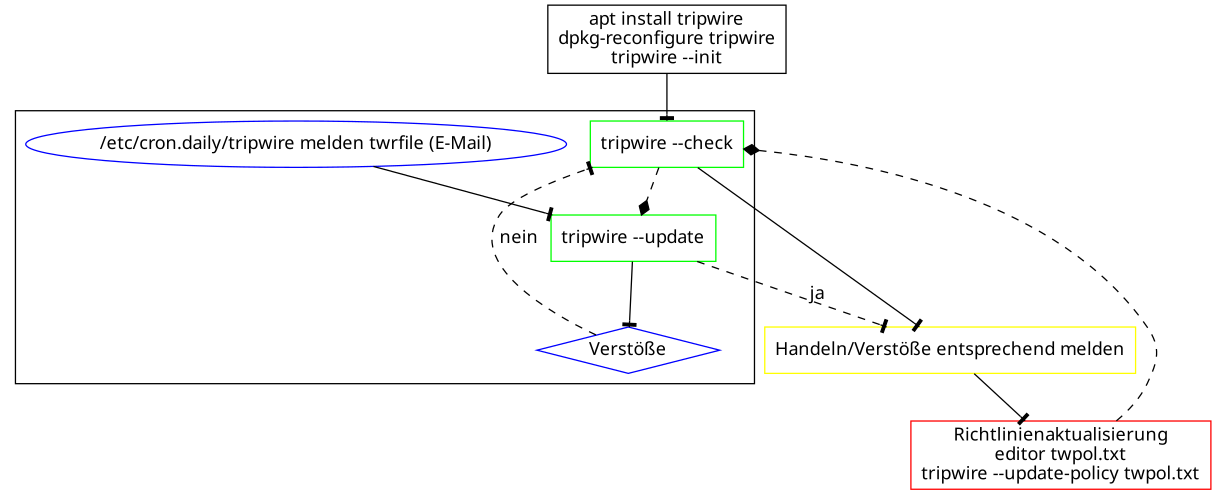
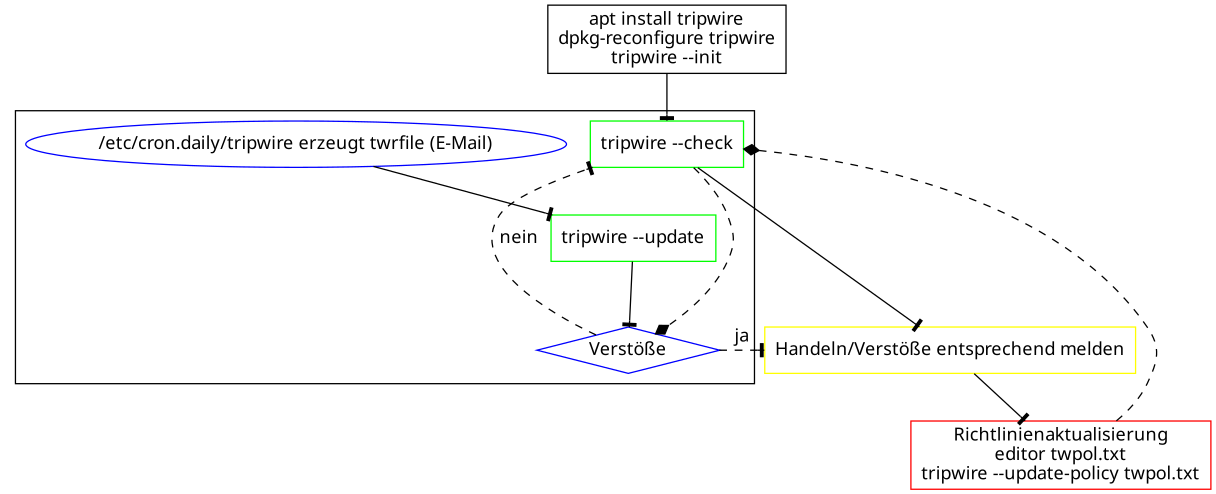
(296, 144) -> (296, 144)
(653, 184) -> (731, 253)
(789, 293) -> (739, 350)
